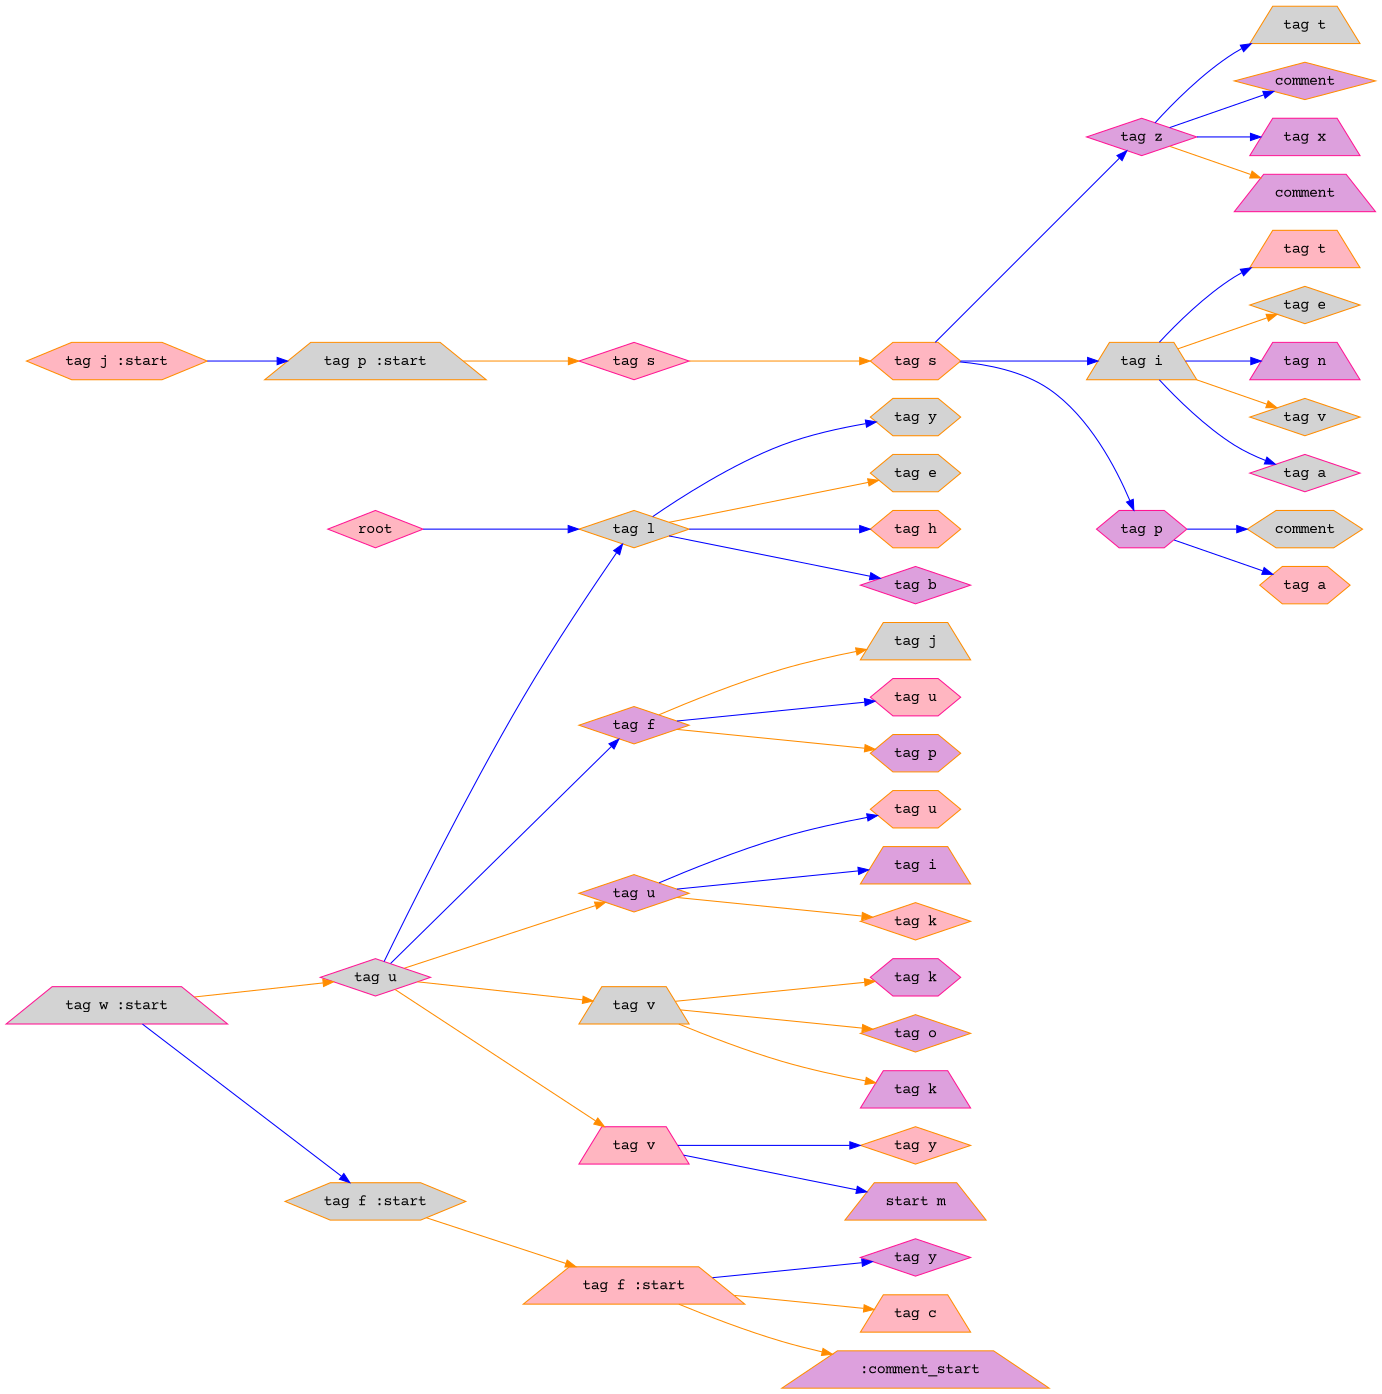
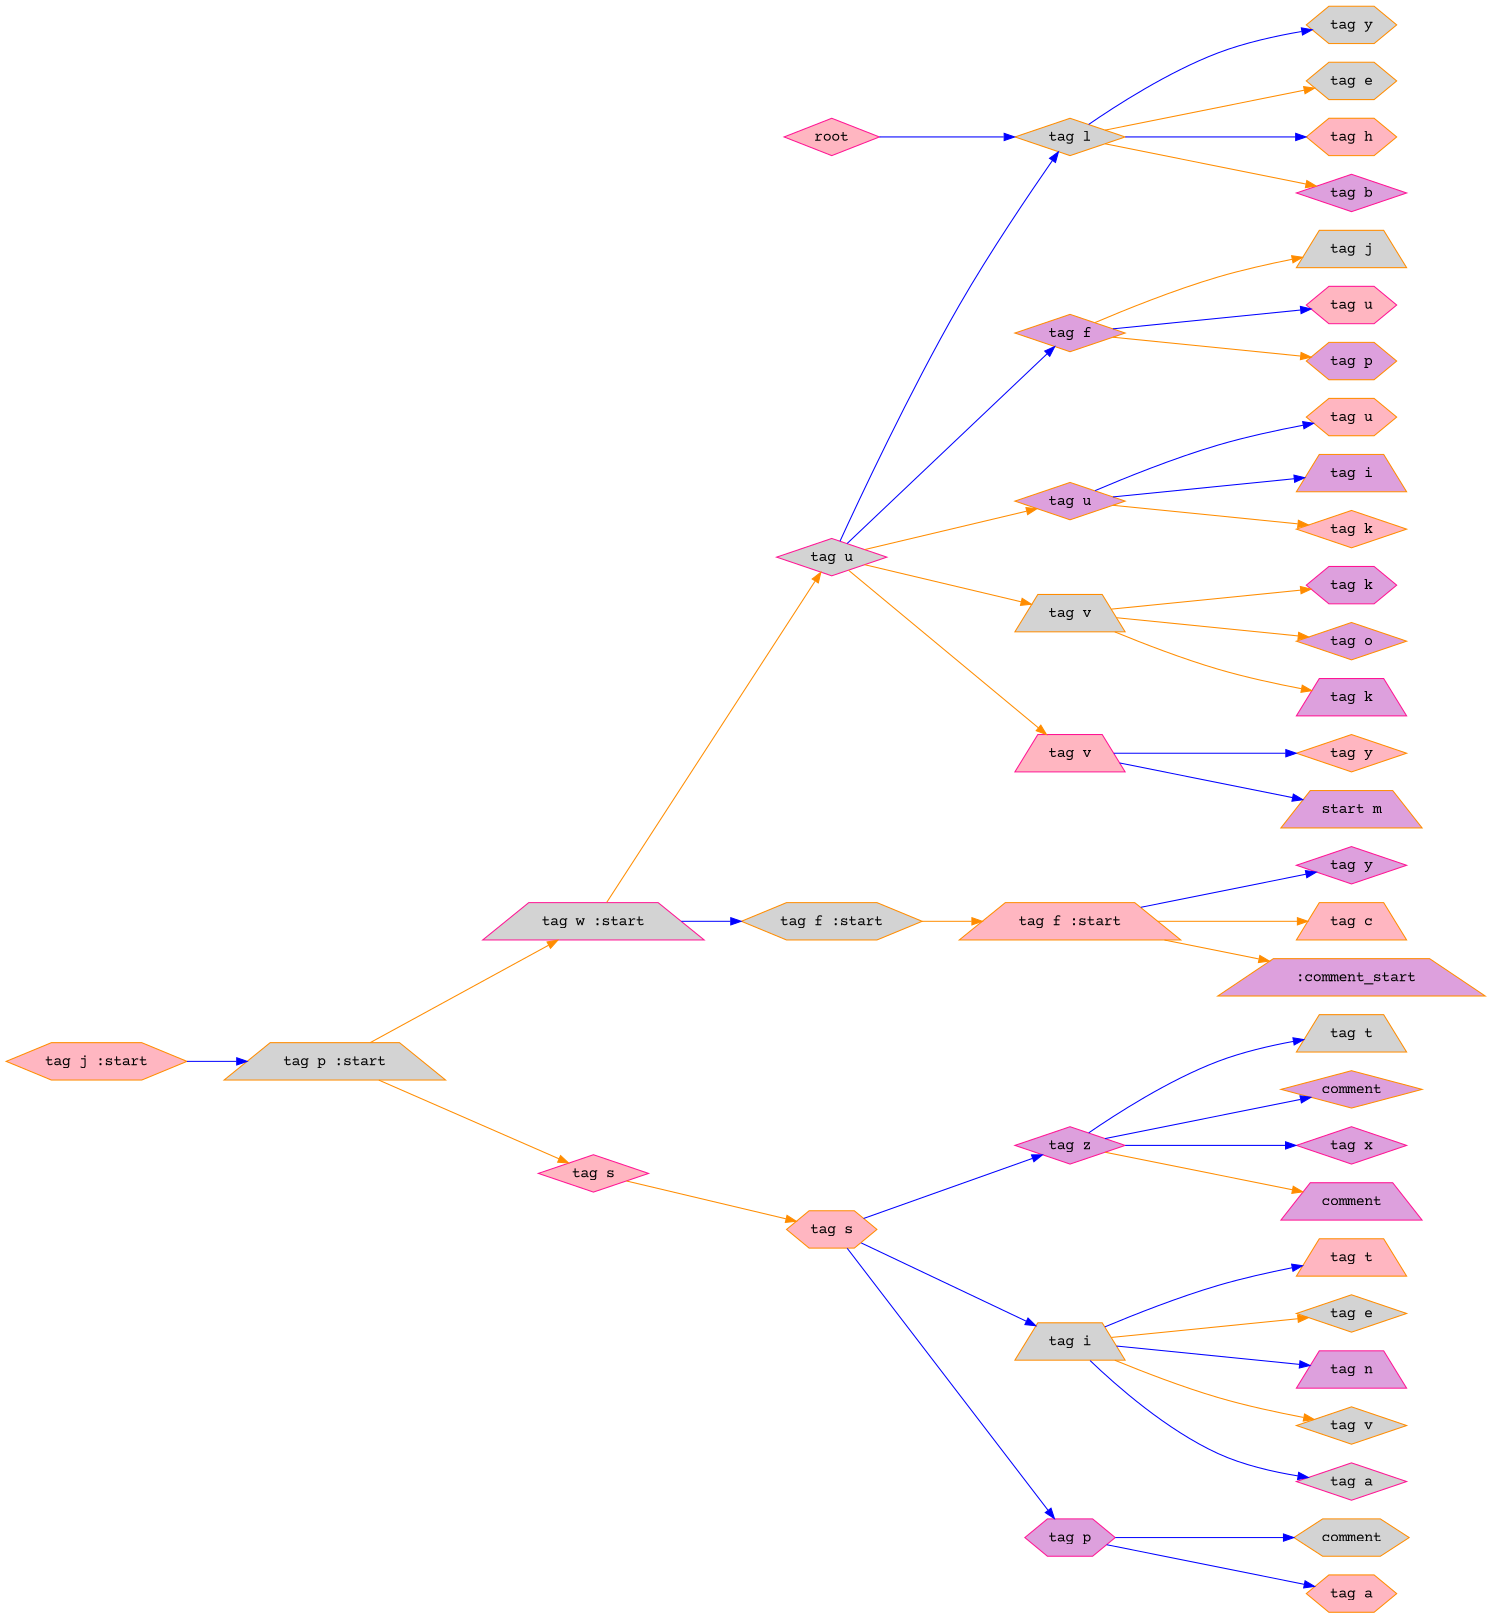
(1305, 137) -> (1351, 1145)
(770, 556) -> (1206, 164)
none -> (459, 994)
